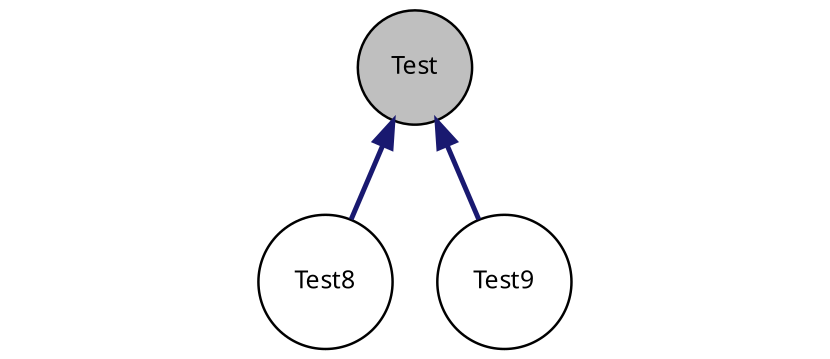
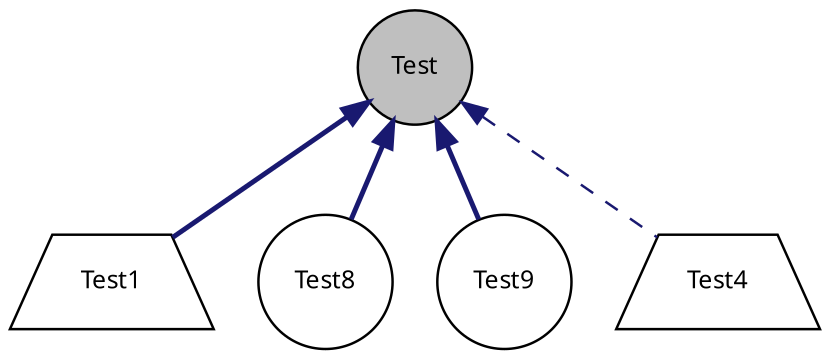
none -> (112, 282)
none -> (718, 282)
